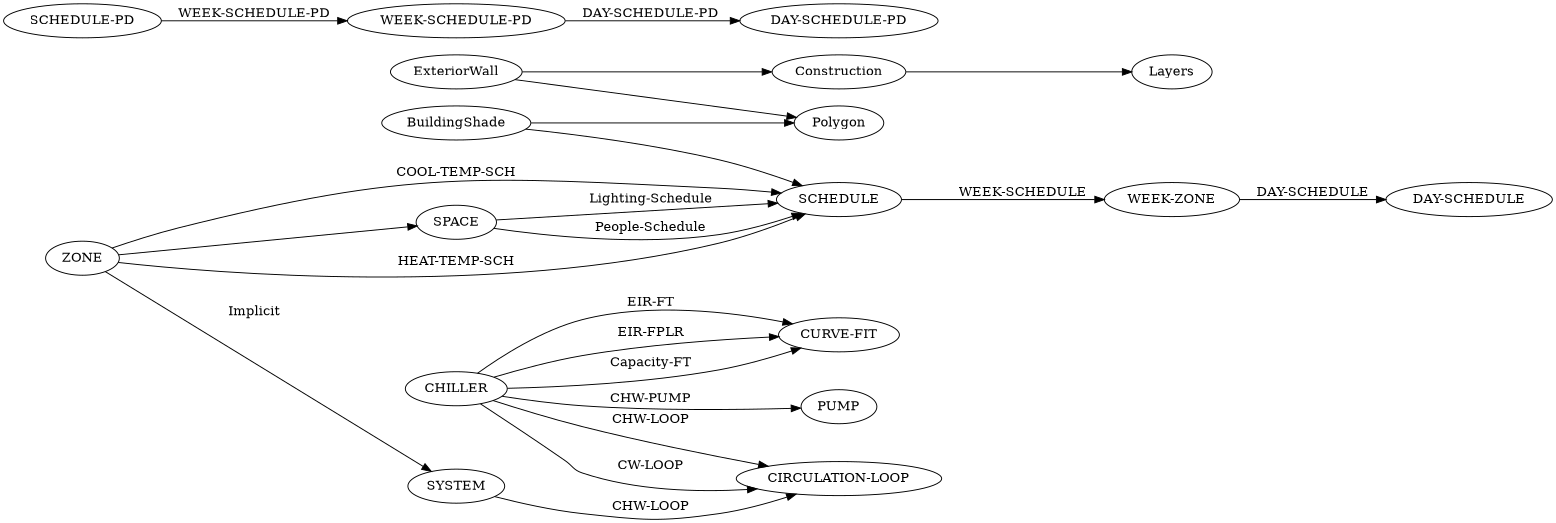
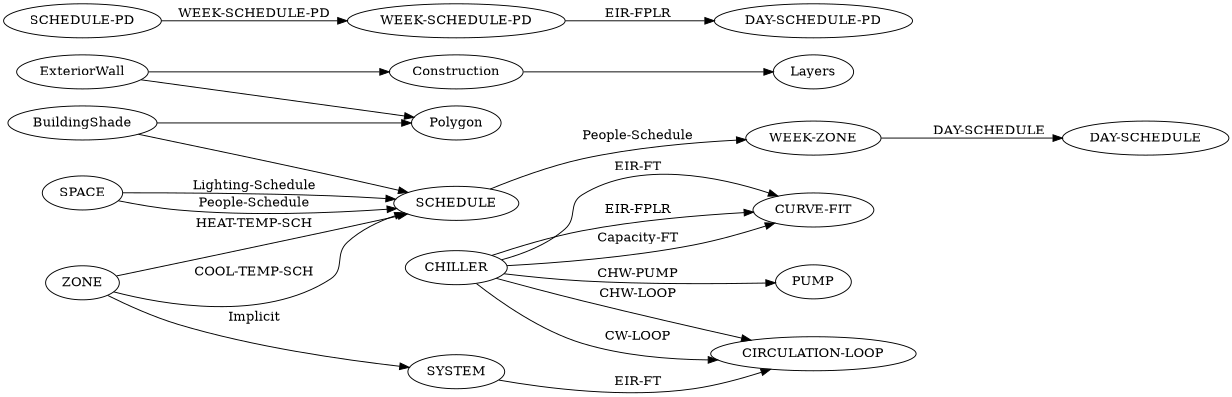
(651, 14) -> (638, 14)
(1023, 192) -> (638, 136)
(263, 241) -> none
(651, 506) -> (638, 382)
